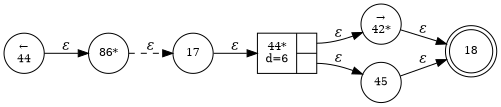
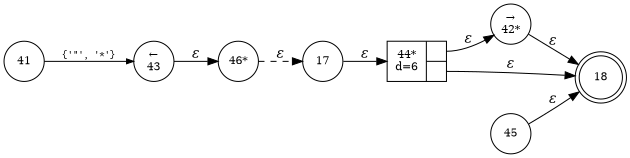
(24, 53) -> (154, 61)
(109, 53) -> (238, 61)
none -> (24, 61)
(335, 65) -> (506, 73)
